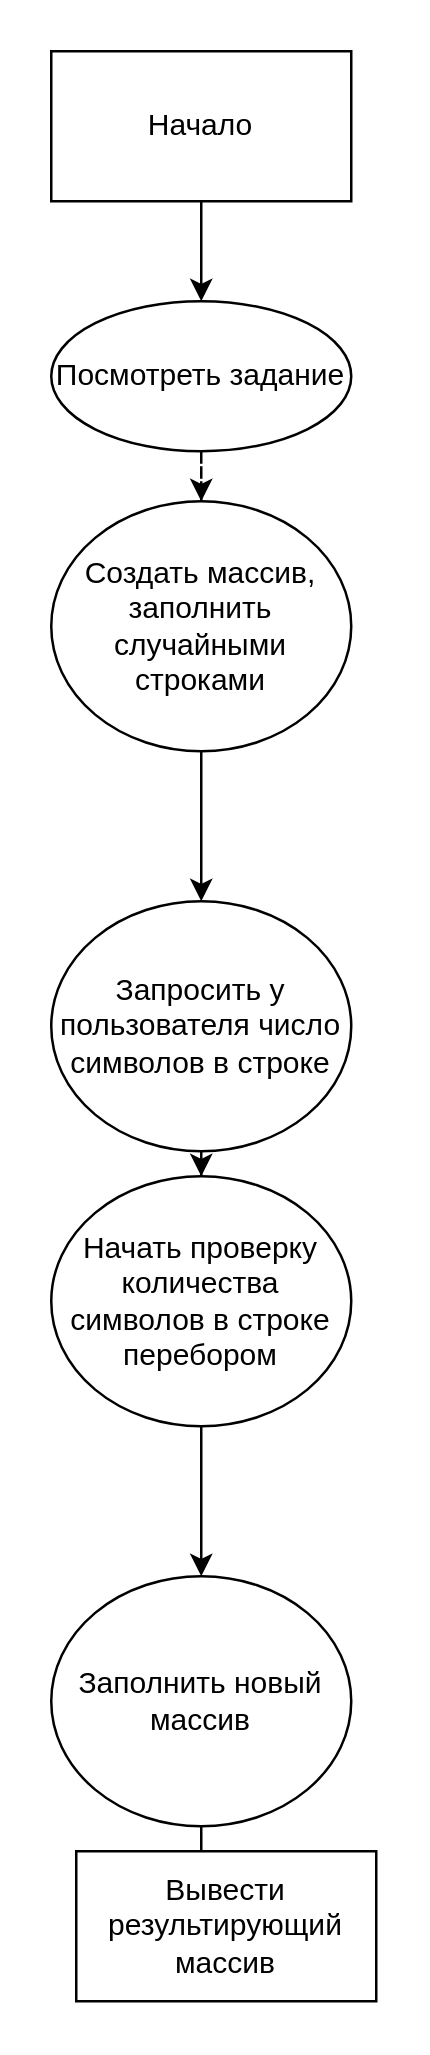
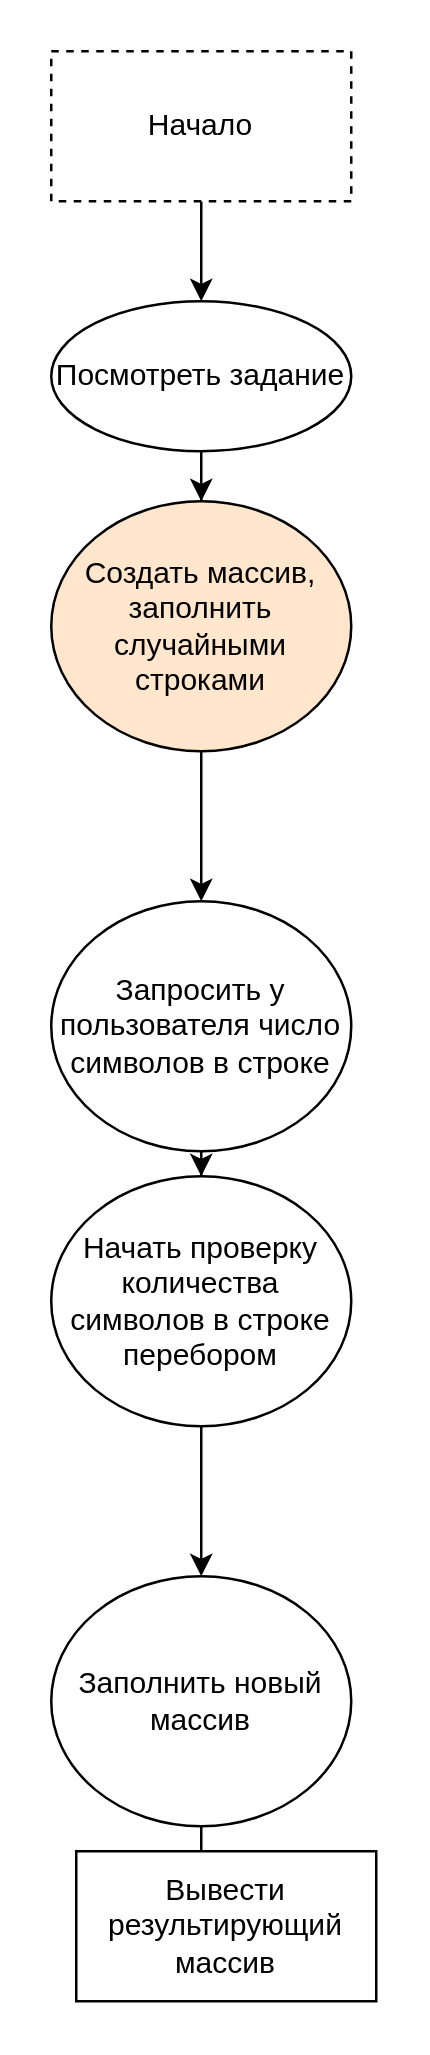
(201, 126) -> (201, 126)
(201, 464) -> (201, 464)
(201, 626) -> (201, 626)
